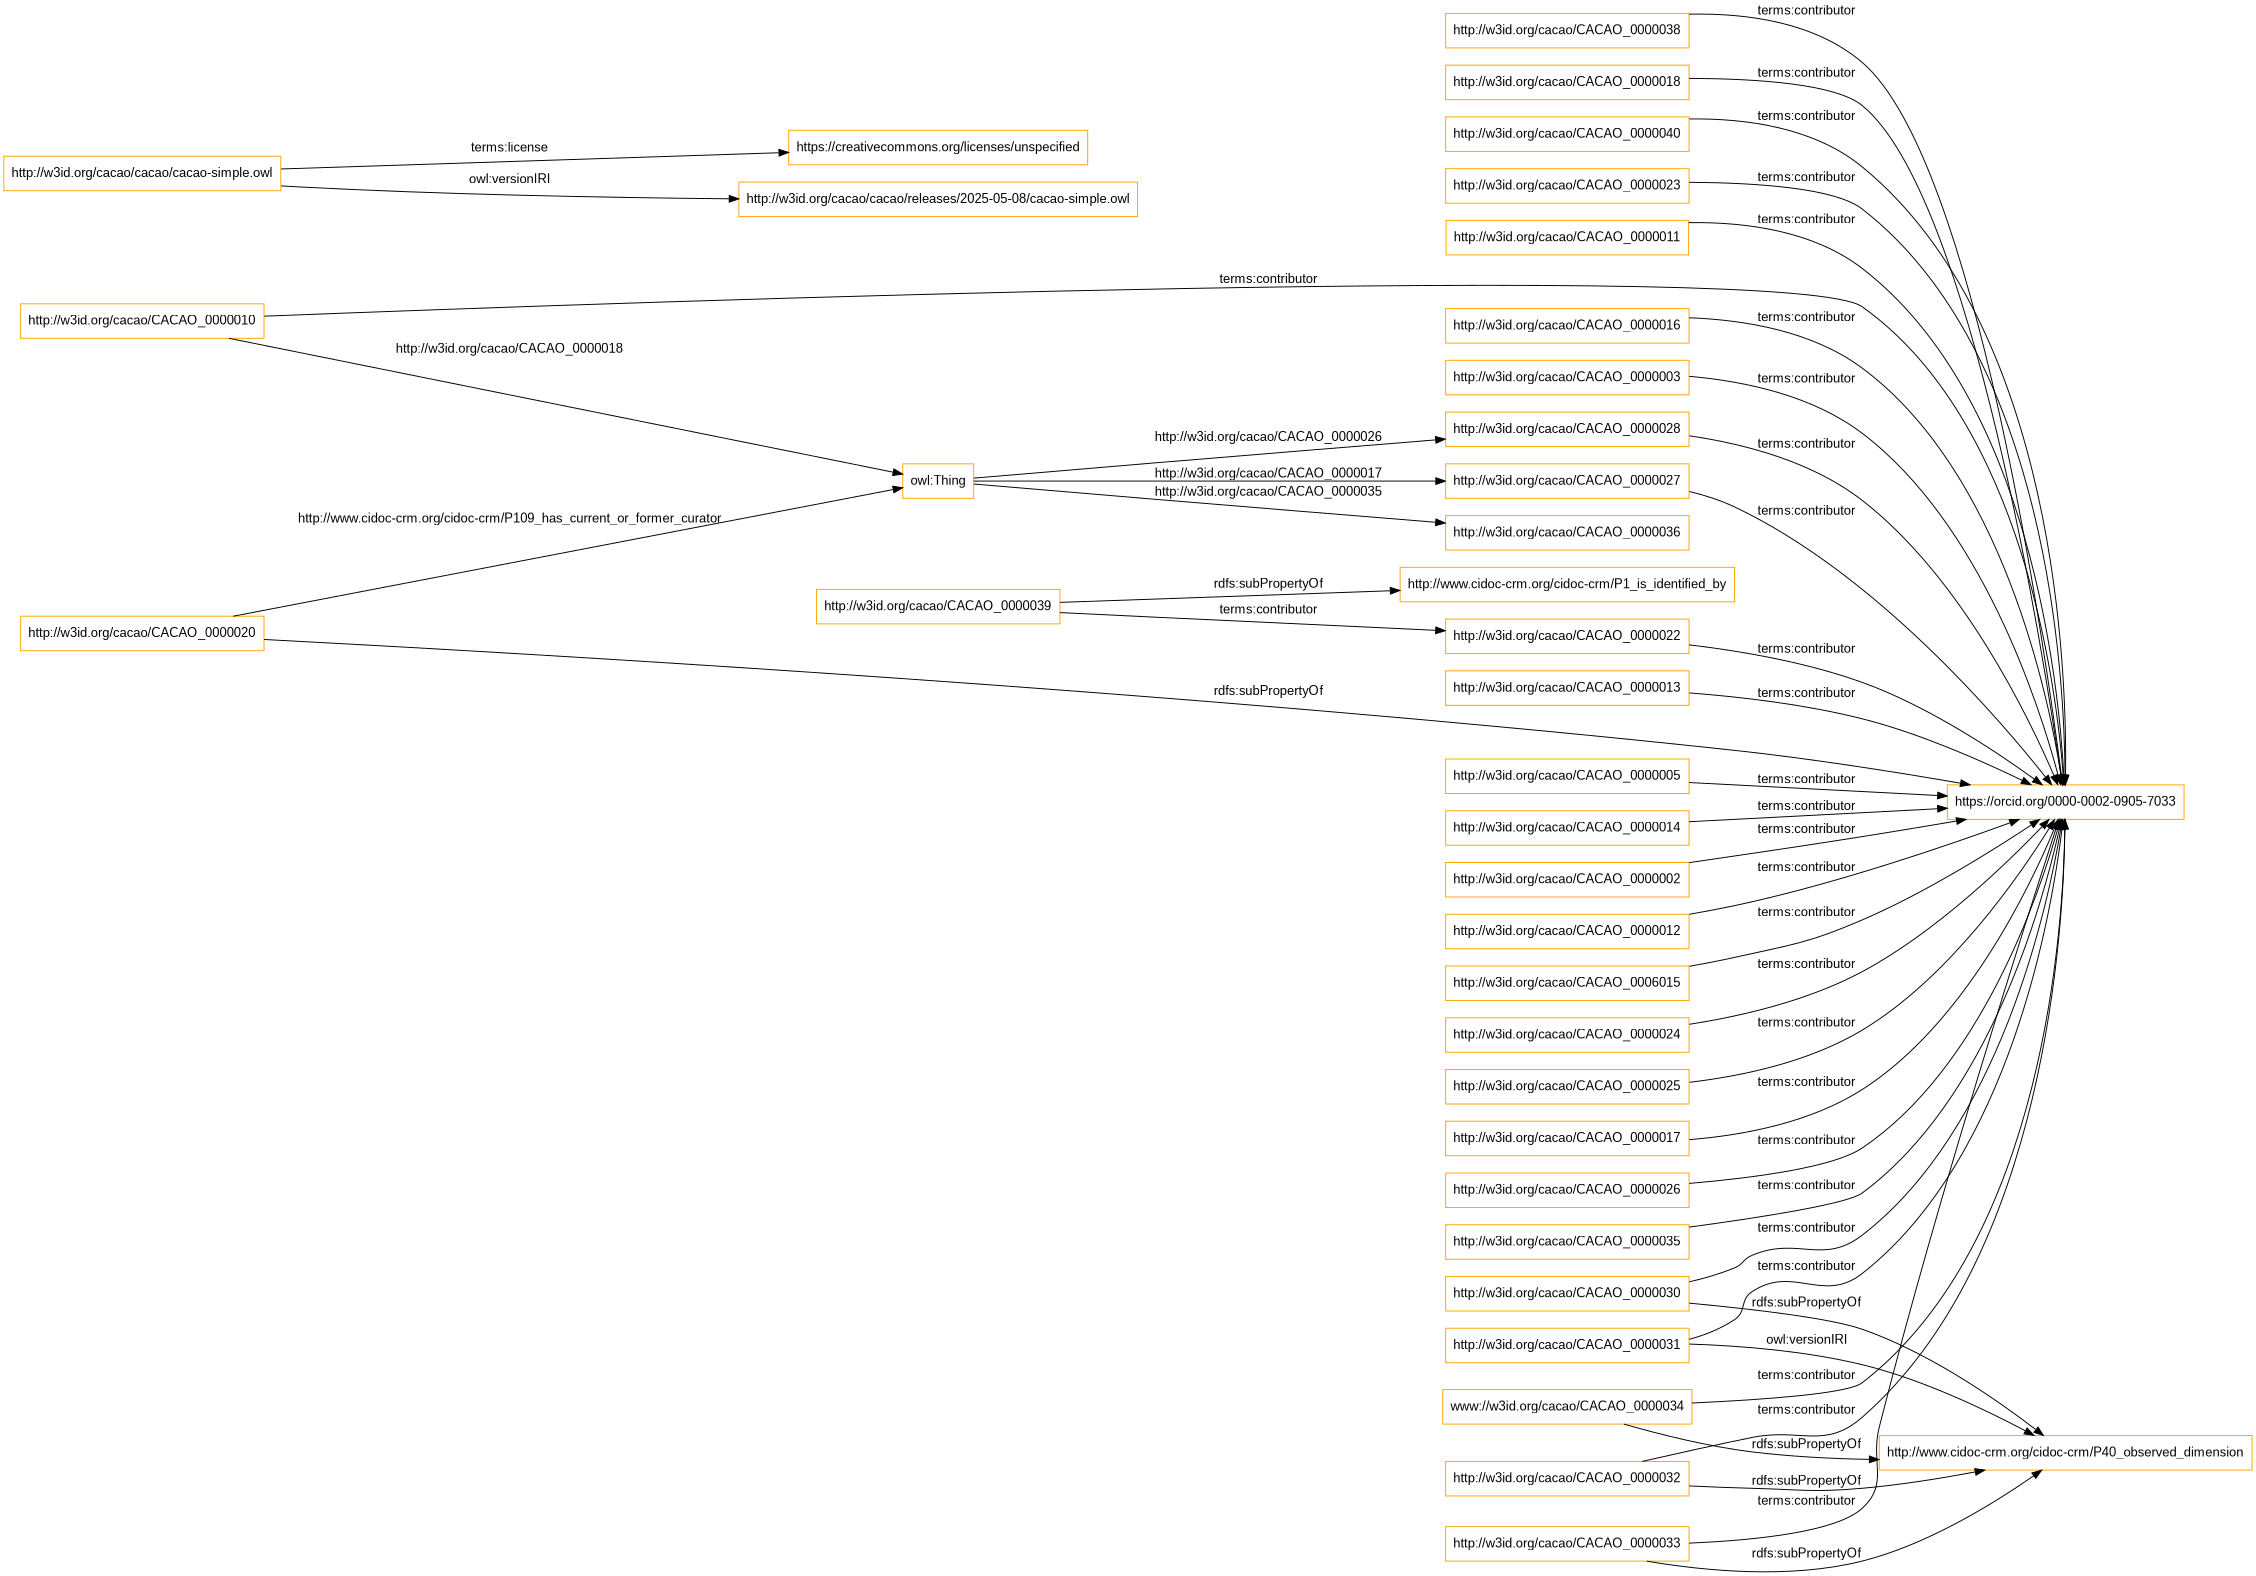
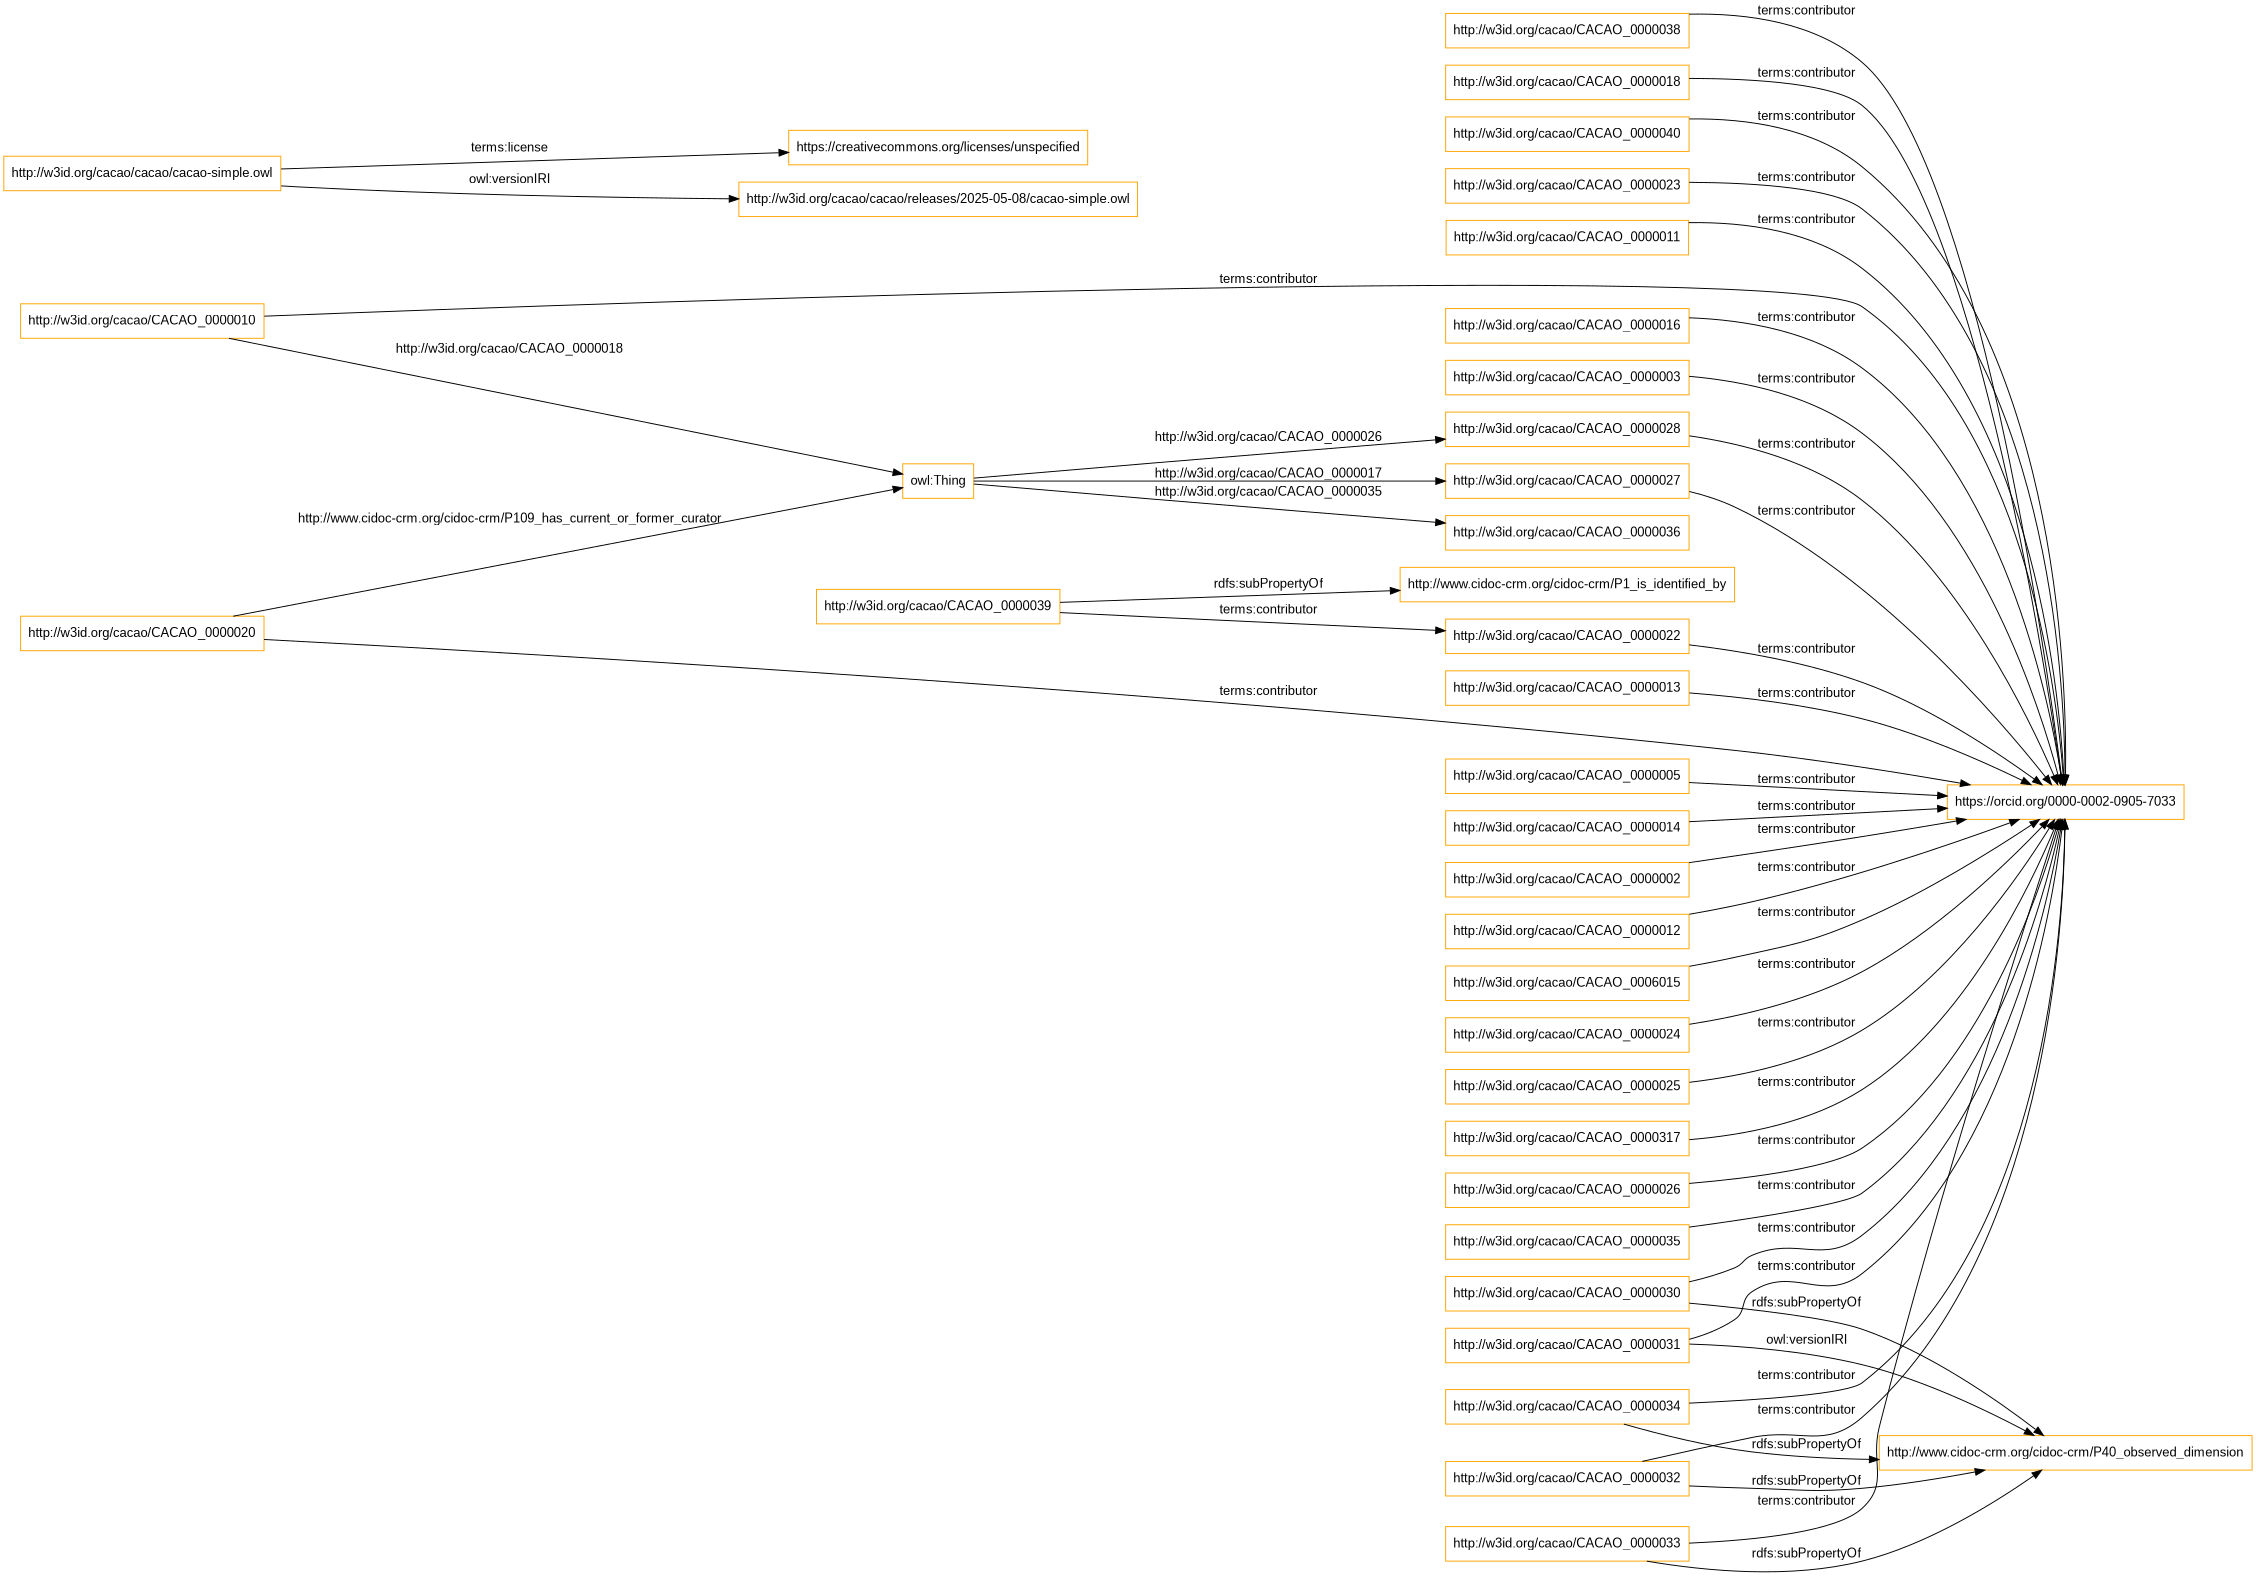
(1269, 691) -> (1269, 691)
(1567, 1139) -> (1567, 1139)
(1567, 1407) -> (1567, 1407)
